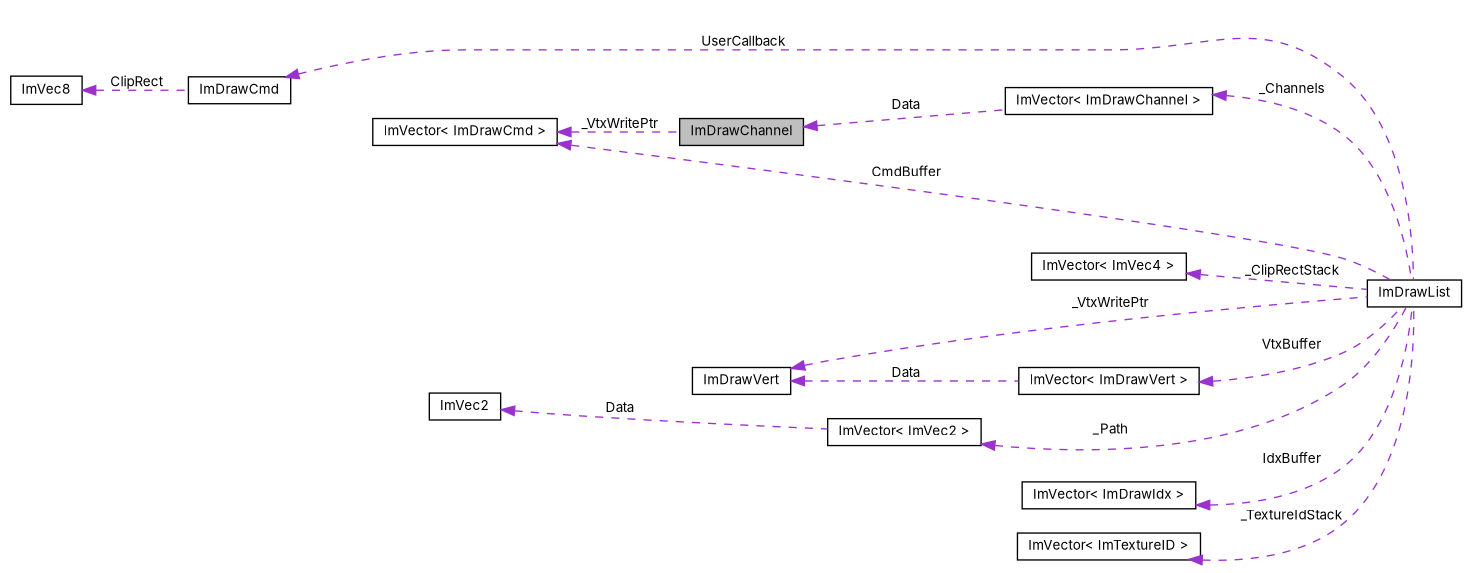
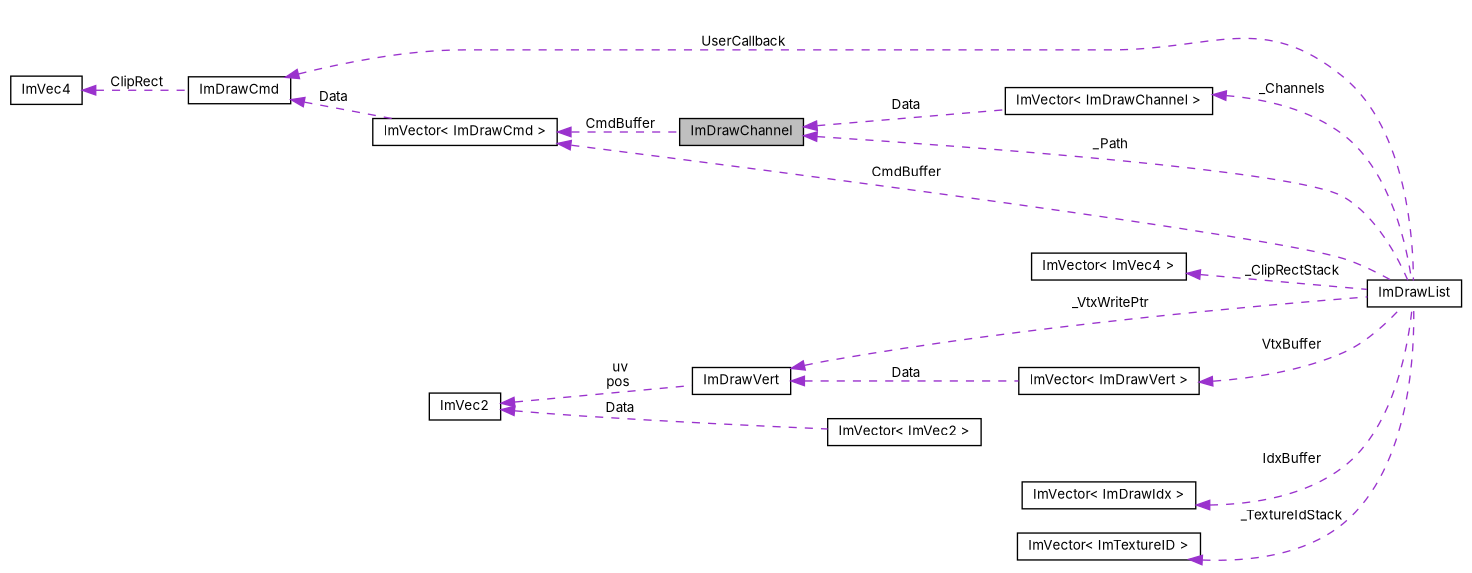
(46, 90) -> (46, 90)
none -> (350, 111)
(618, 125) -> (618, 125)
none -> (603, 394)
(1224, 434) -> (1135, 162)
